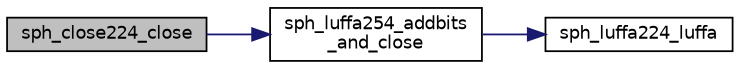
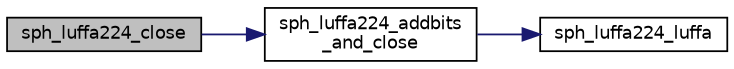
(107, 34) -> (104, 34)
(376, 34) -> (371, 34)
